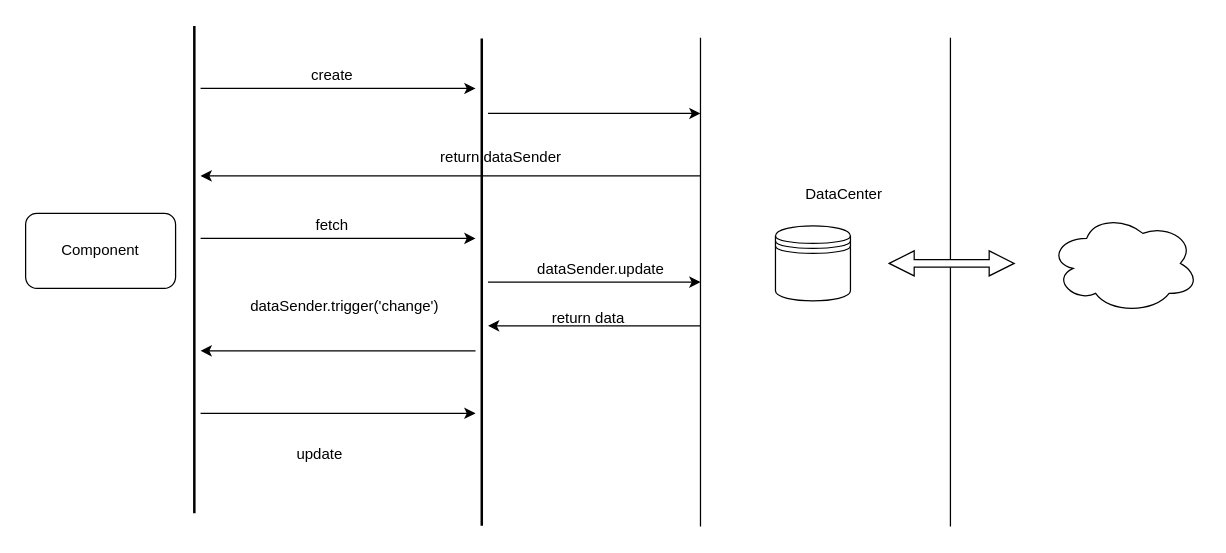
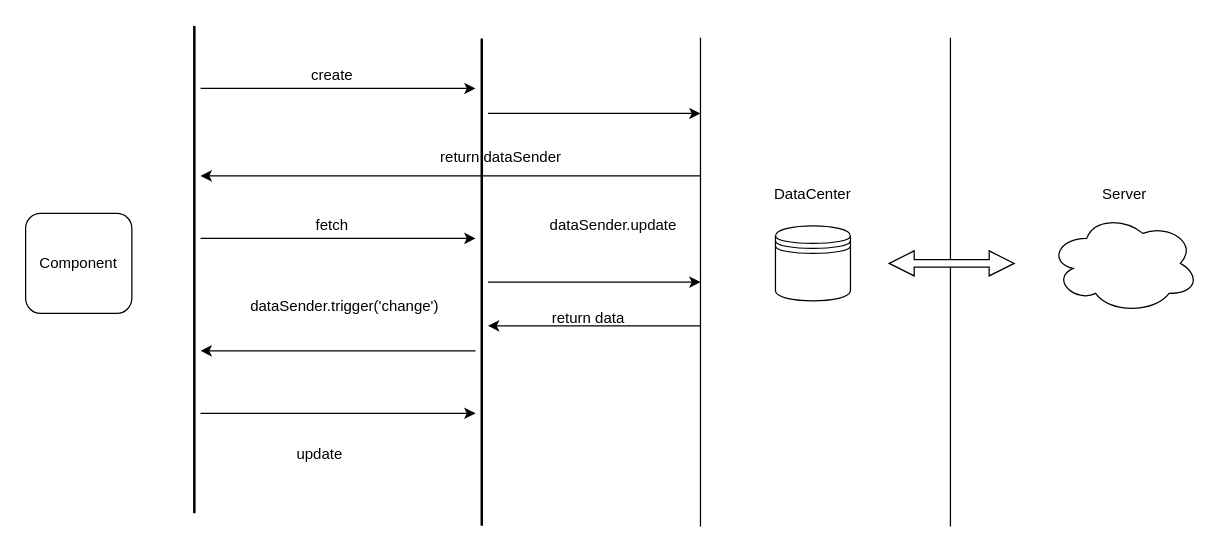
(844, 194) -> (813, 194)
none -> (1124, 194)
(101, 251) -> (79, 263)
(601, 269) -> (613, 226)
